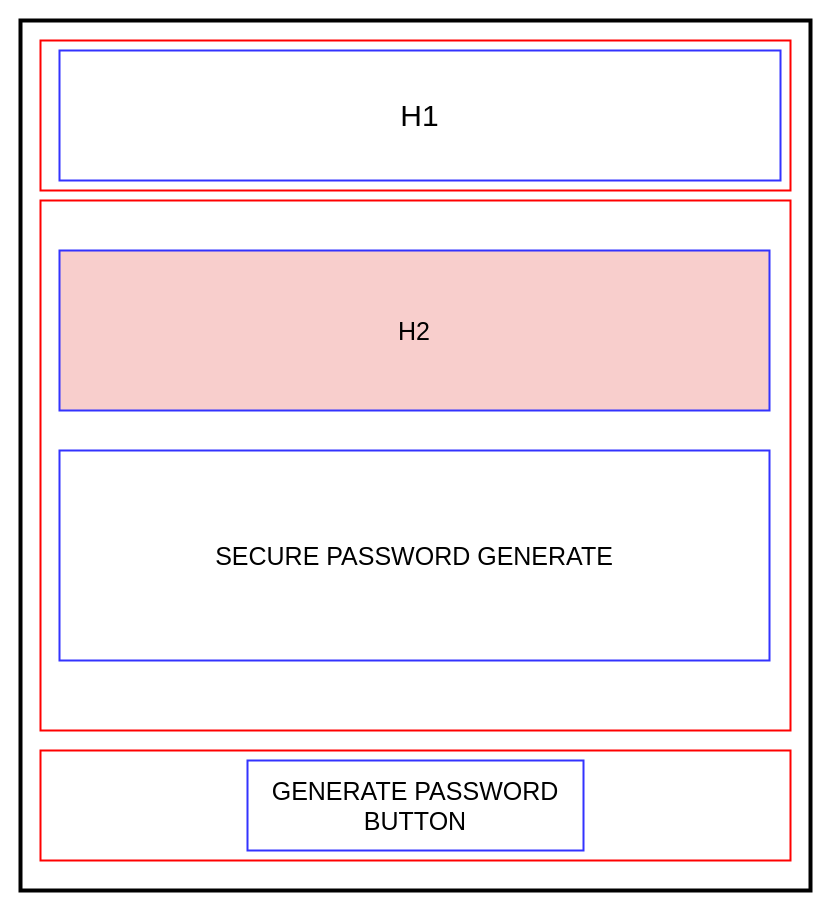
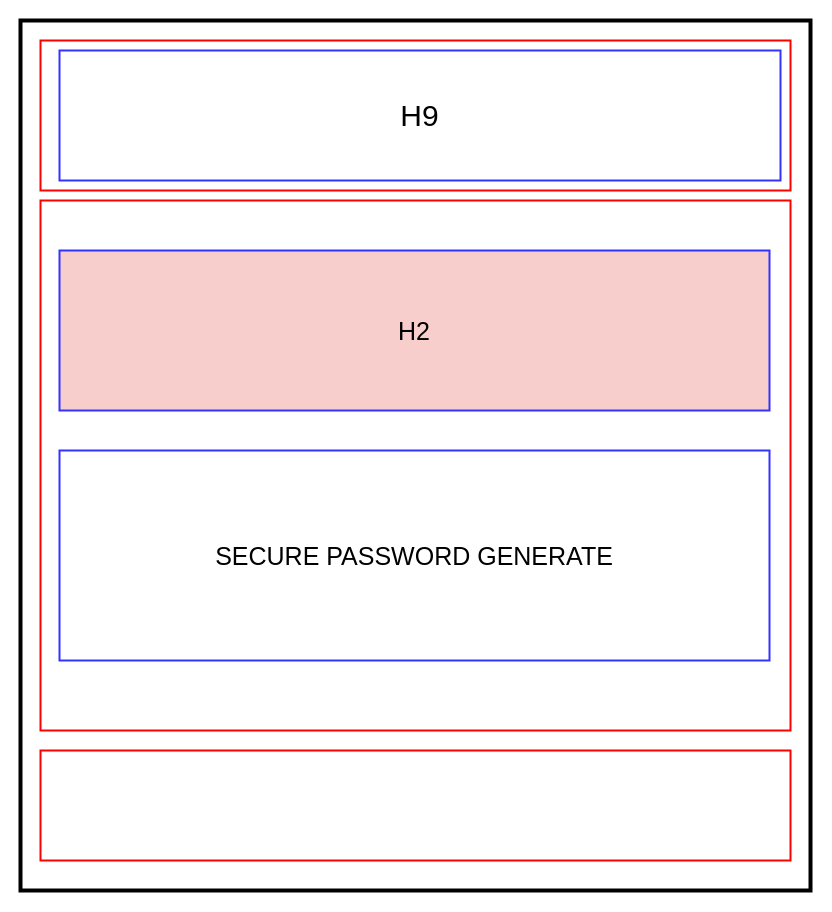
(420, 116) -> (420, 116)
(416, 806) -> none
